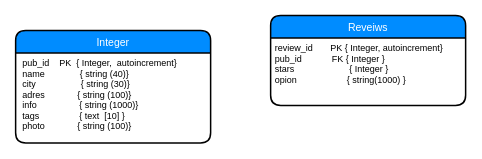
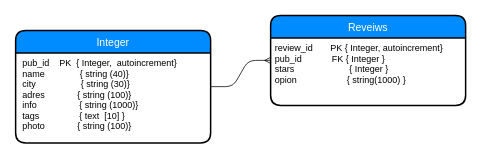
none -> (240, 74)
